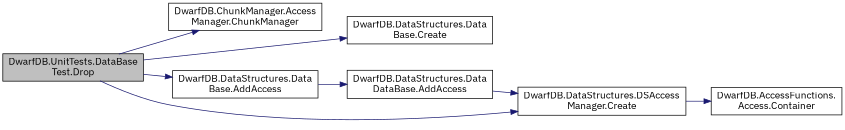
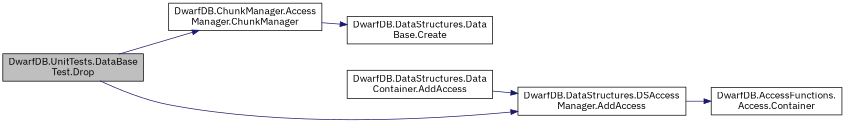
(242, 49) -> (331, 23)
(245, 84) -> none
(420, 84) -> (420, 84)
(602, 101) -> (602, 101)
